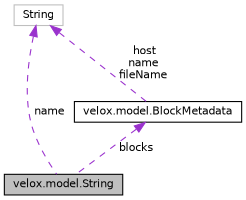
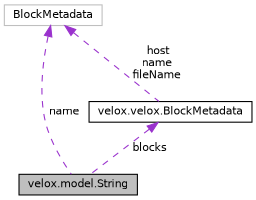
(39, 15) -> (53, 15)
(158, 112) -> (171, 112)
